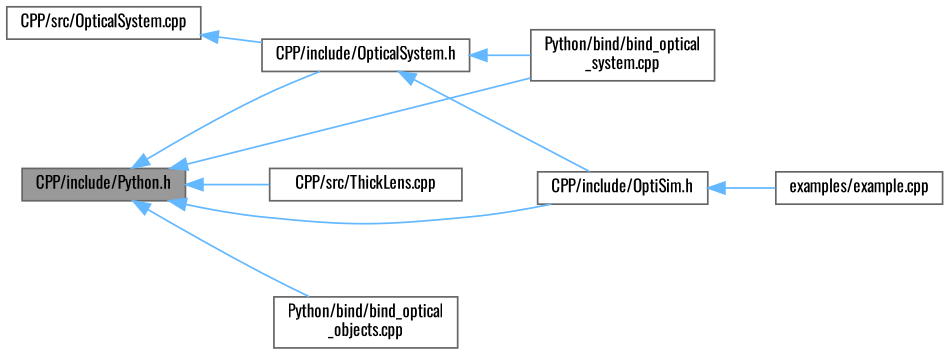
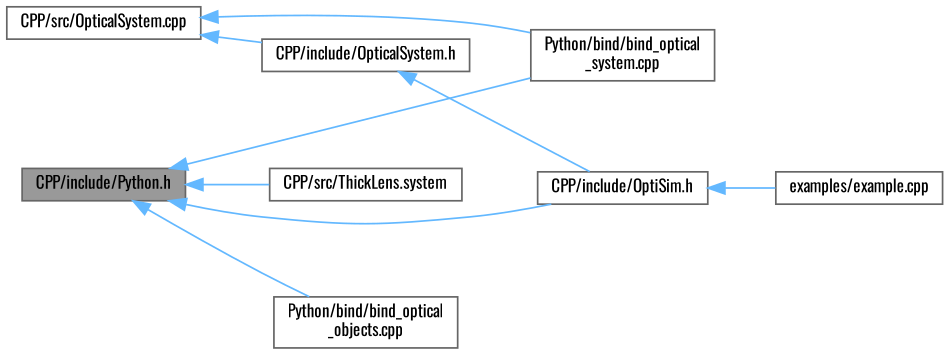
(509, 55) -> (375, 17)
(231, 112) -> none
(366, 185) -> (366, 185)
